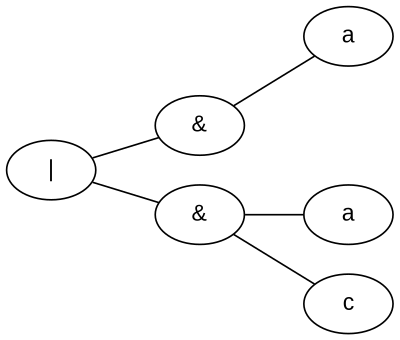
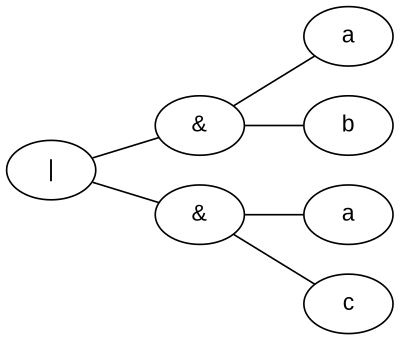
none -> (348, 126)
